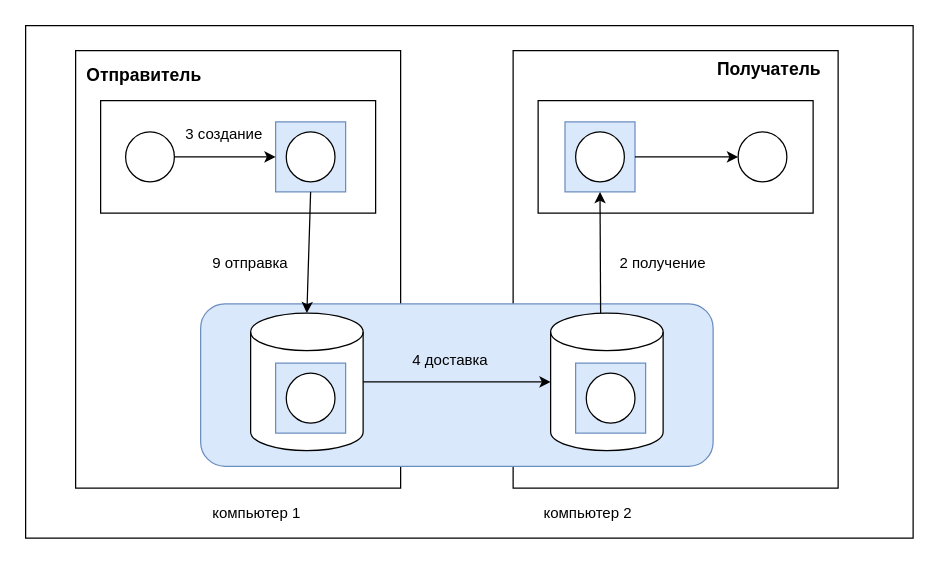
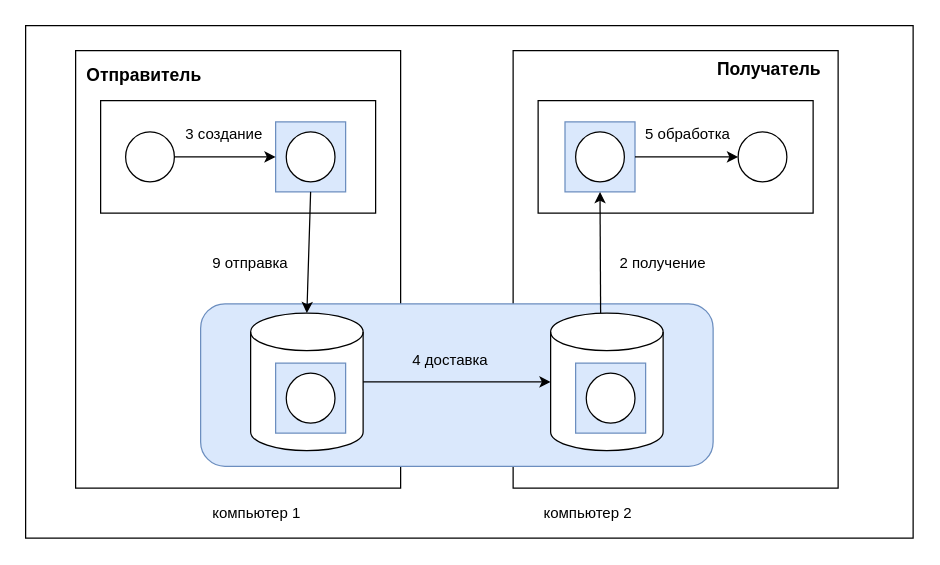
none -> (688, 134)
